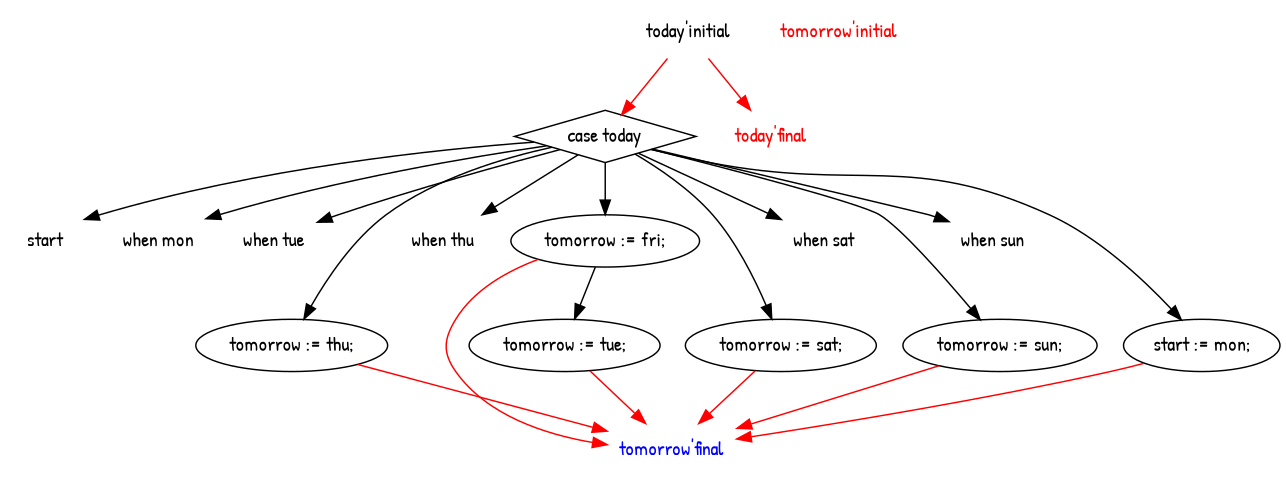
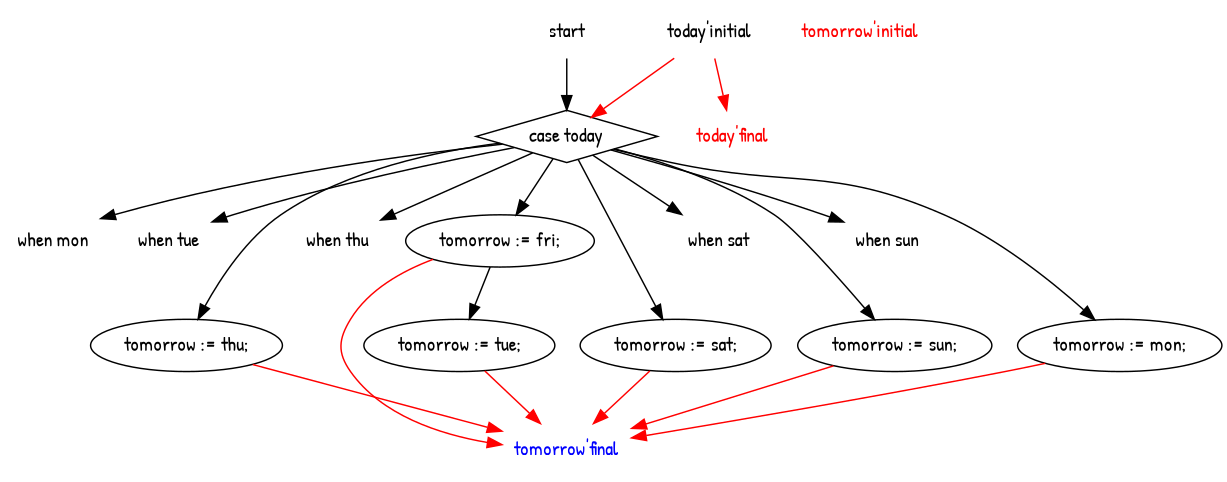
(314, 168) -> (567, 77)
(1202, 345) -> (1120, 345)
